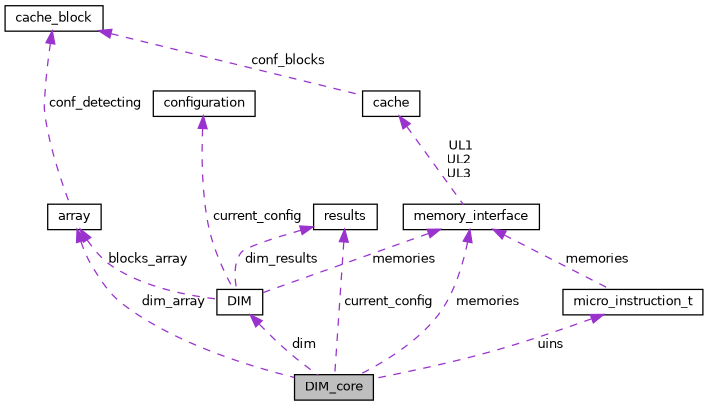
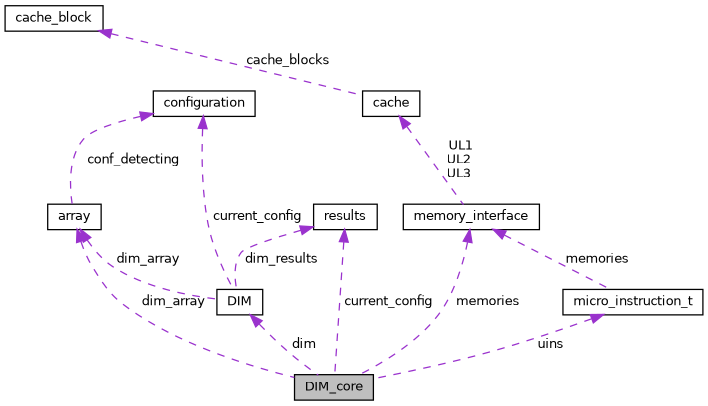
(286, 61) -> (286, 61)
(47, 125) -> (82, 142)
(146, 260) -> (146, 260)
(354, 260) -> none
